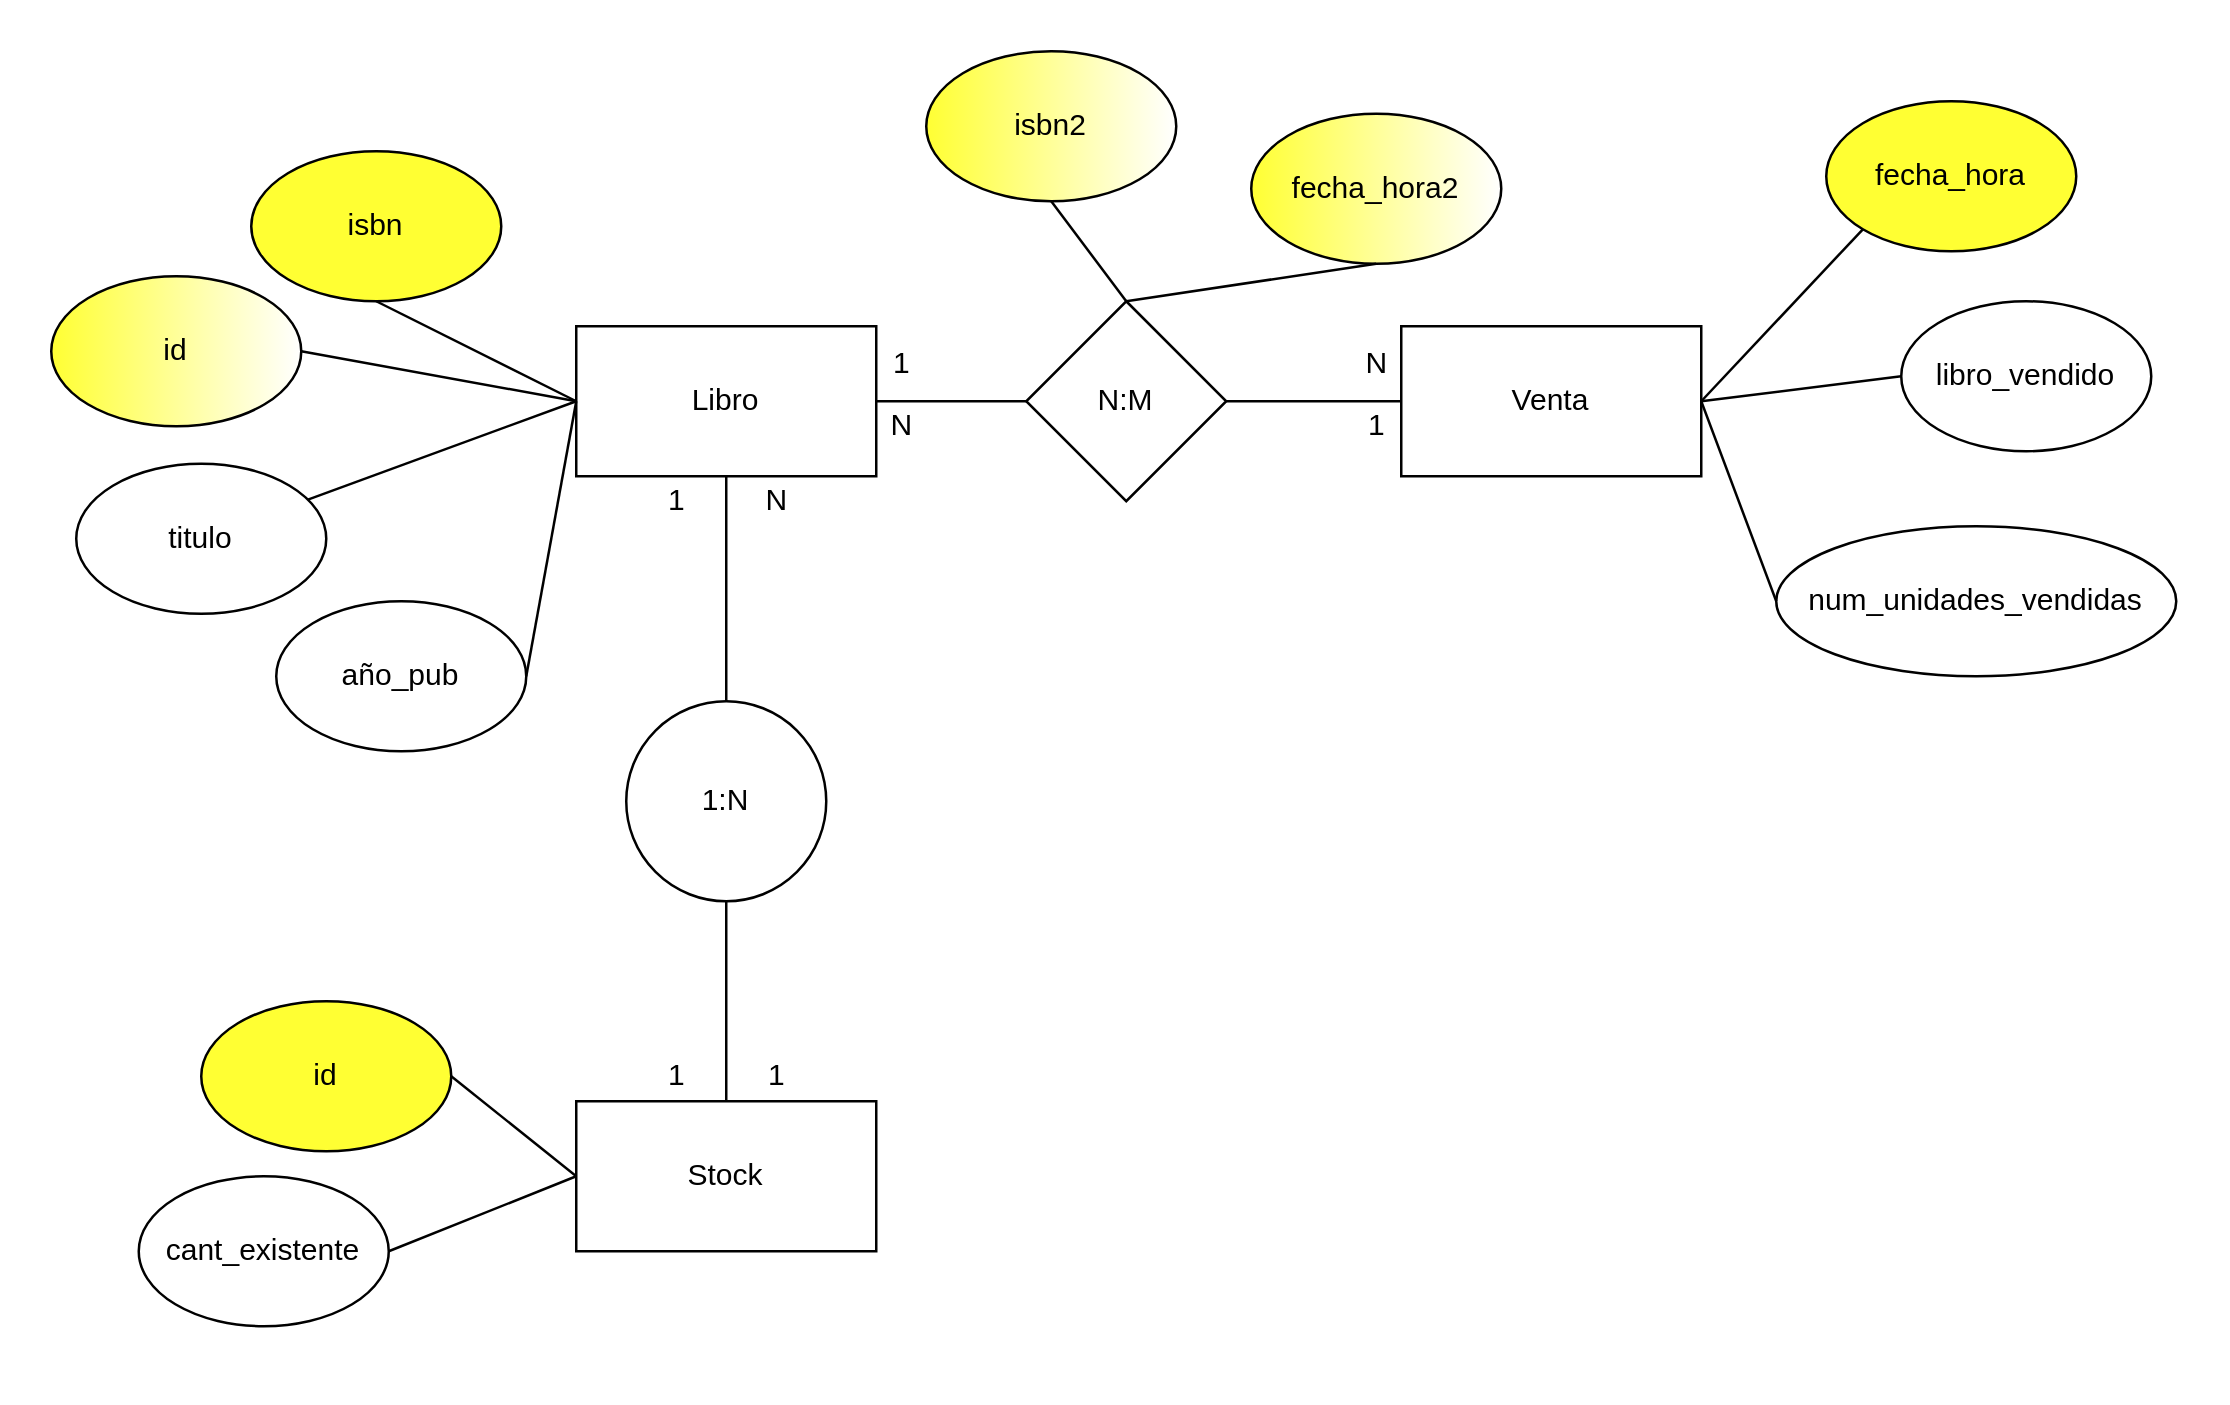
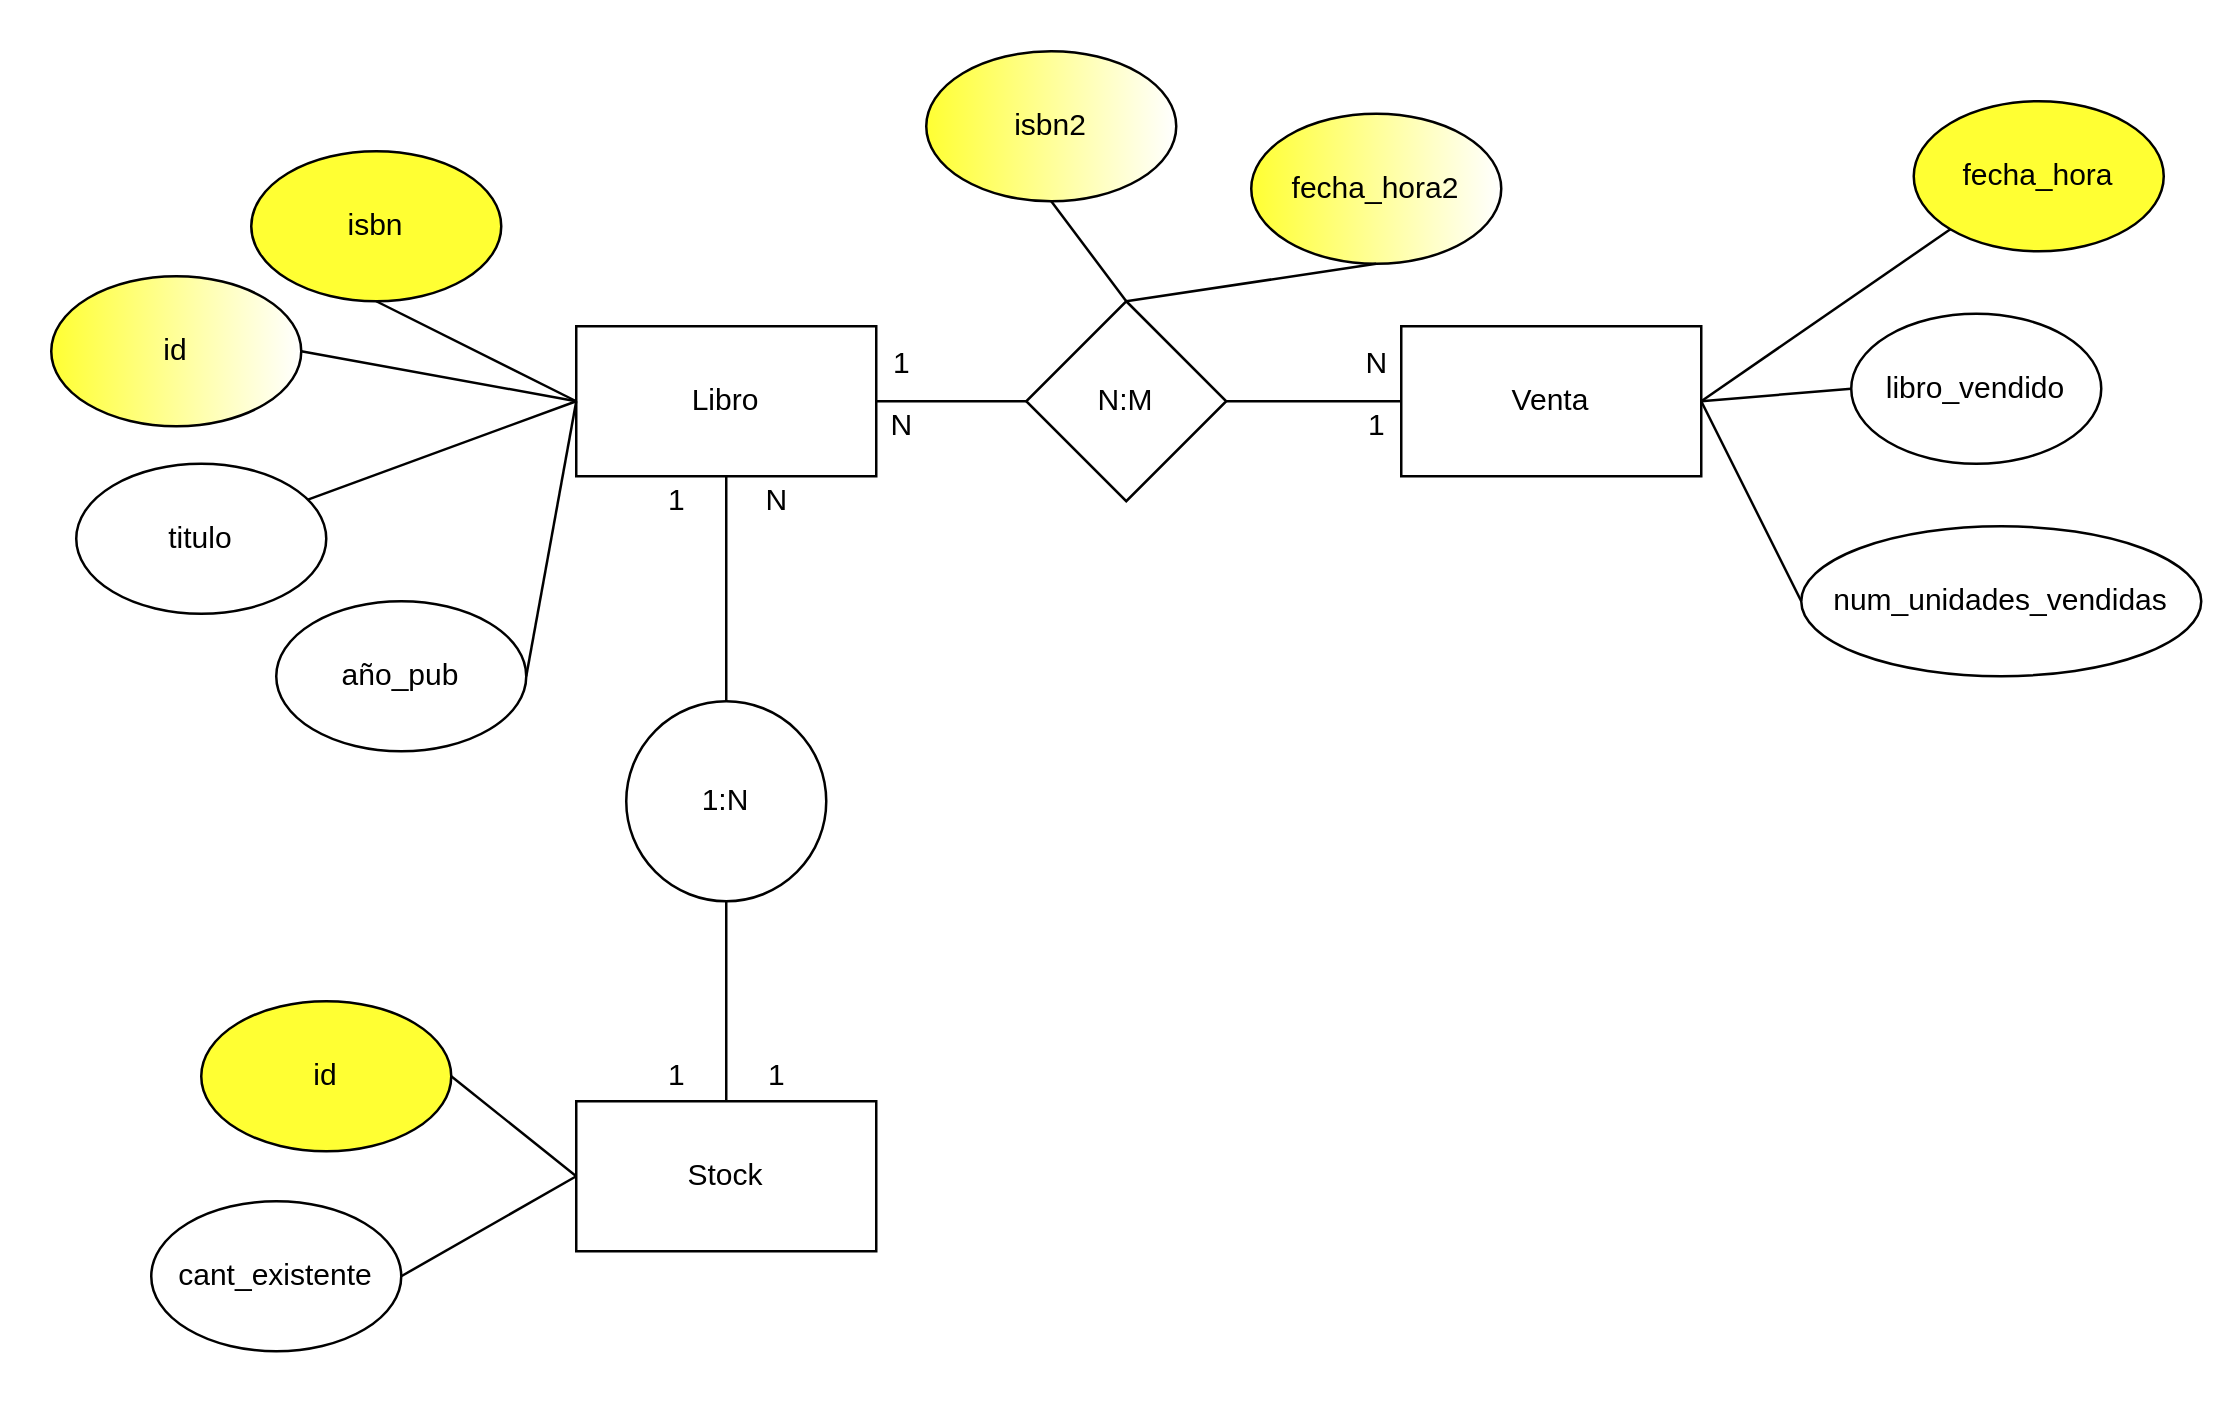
(1951, 176) -> (2039, 176)
(2026, 376) -> (1976, 389)
(1976, 601) -> (2001, 601)
(264, 1251) -> (276, 1276)
